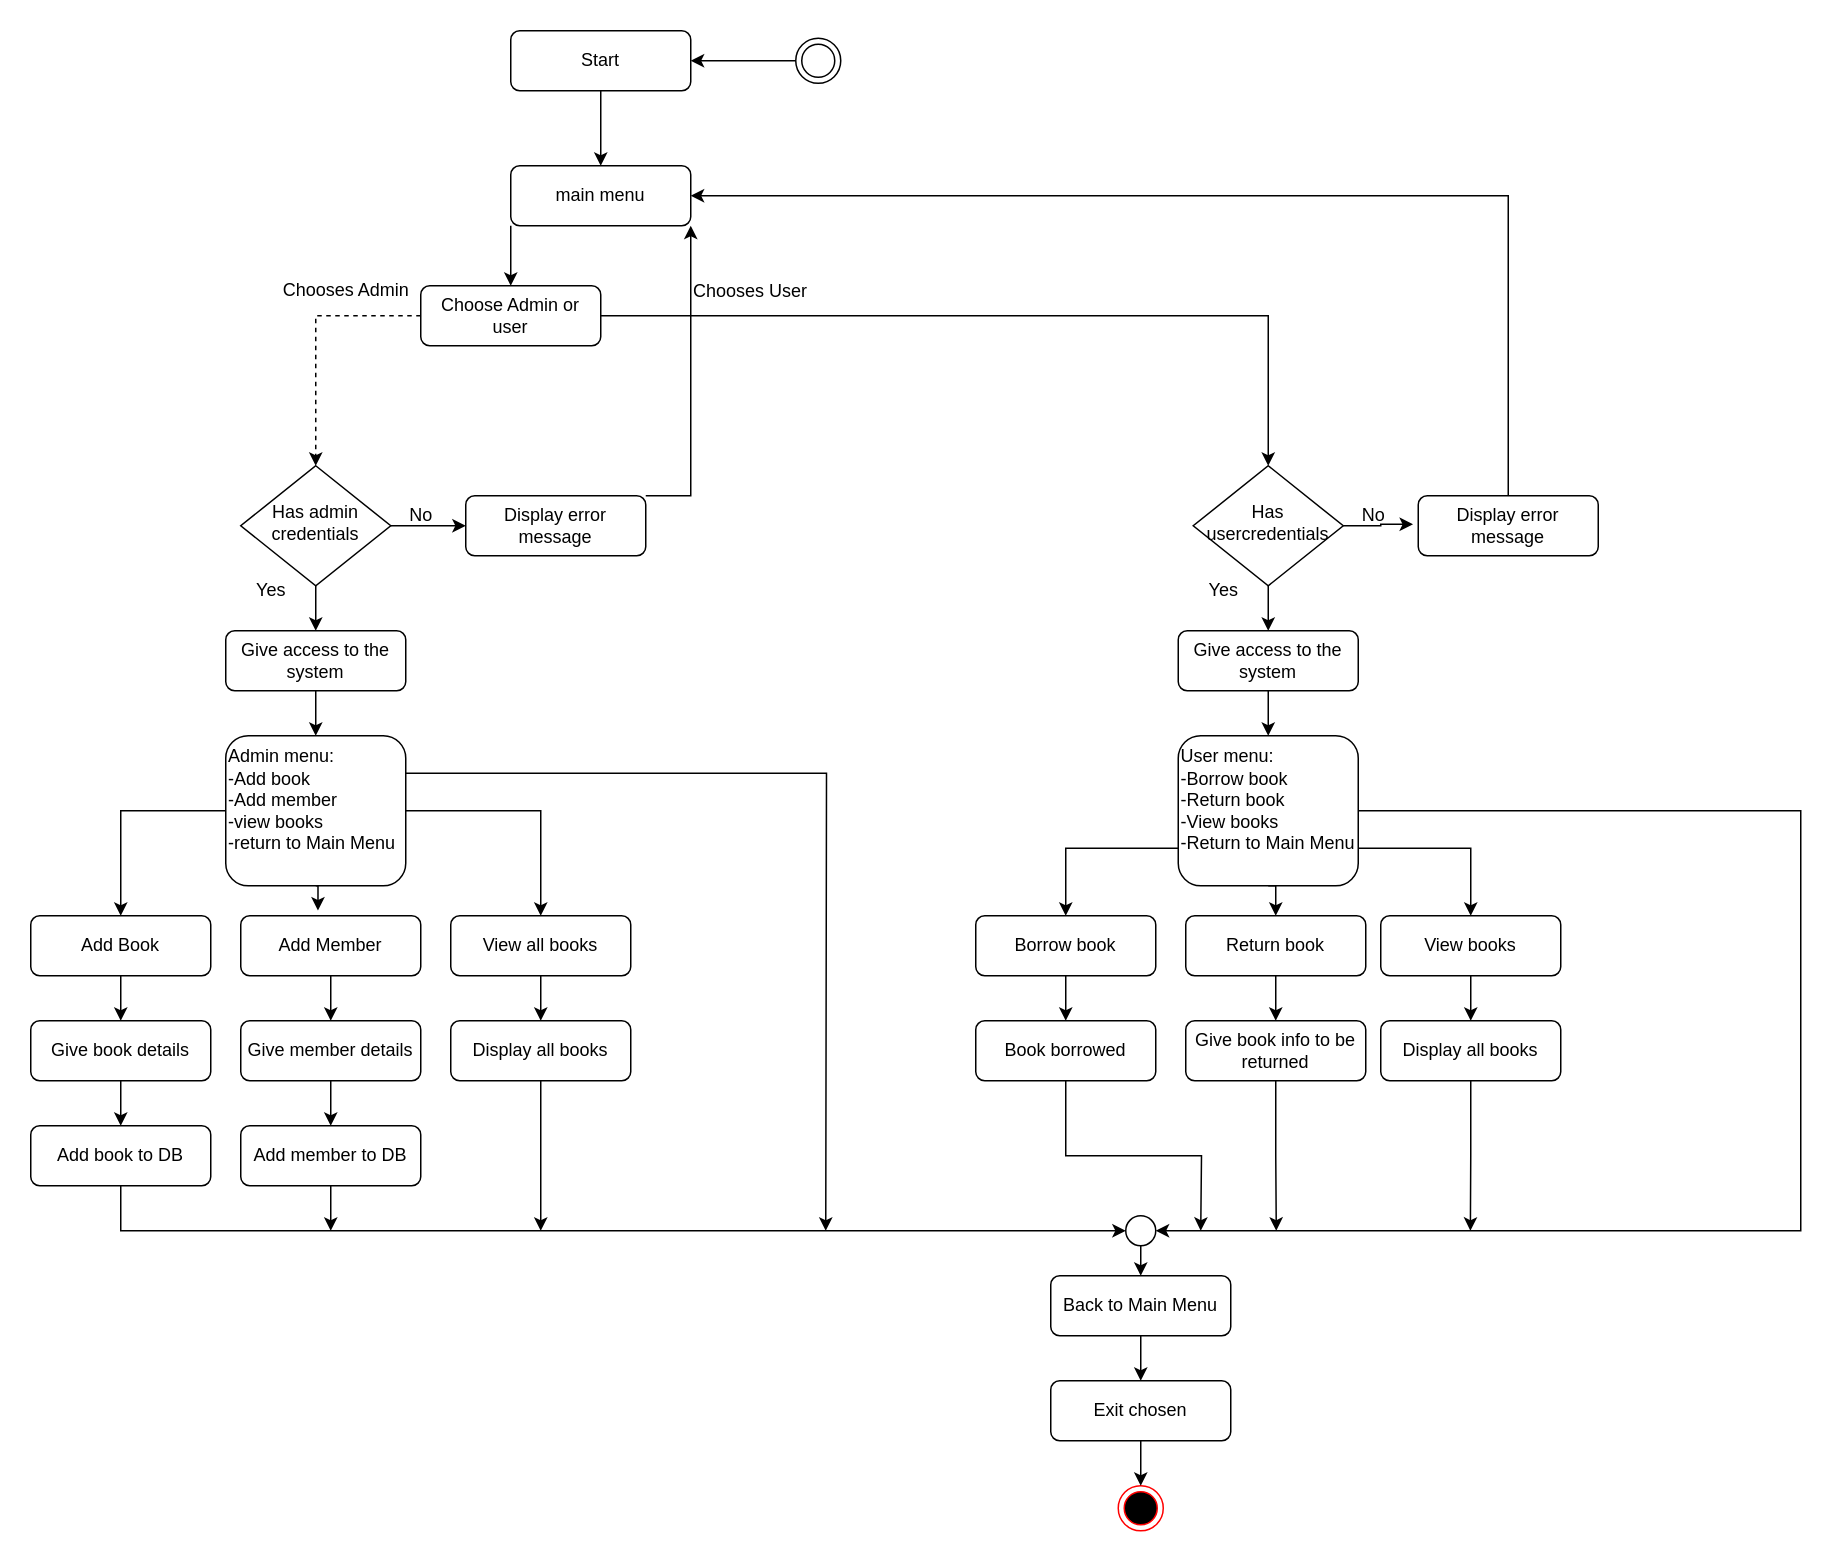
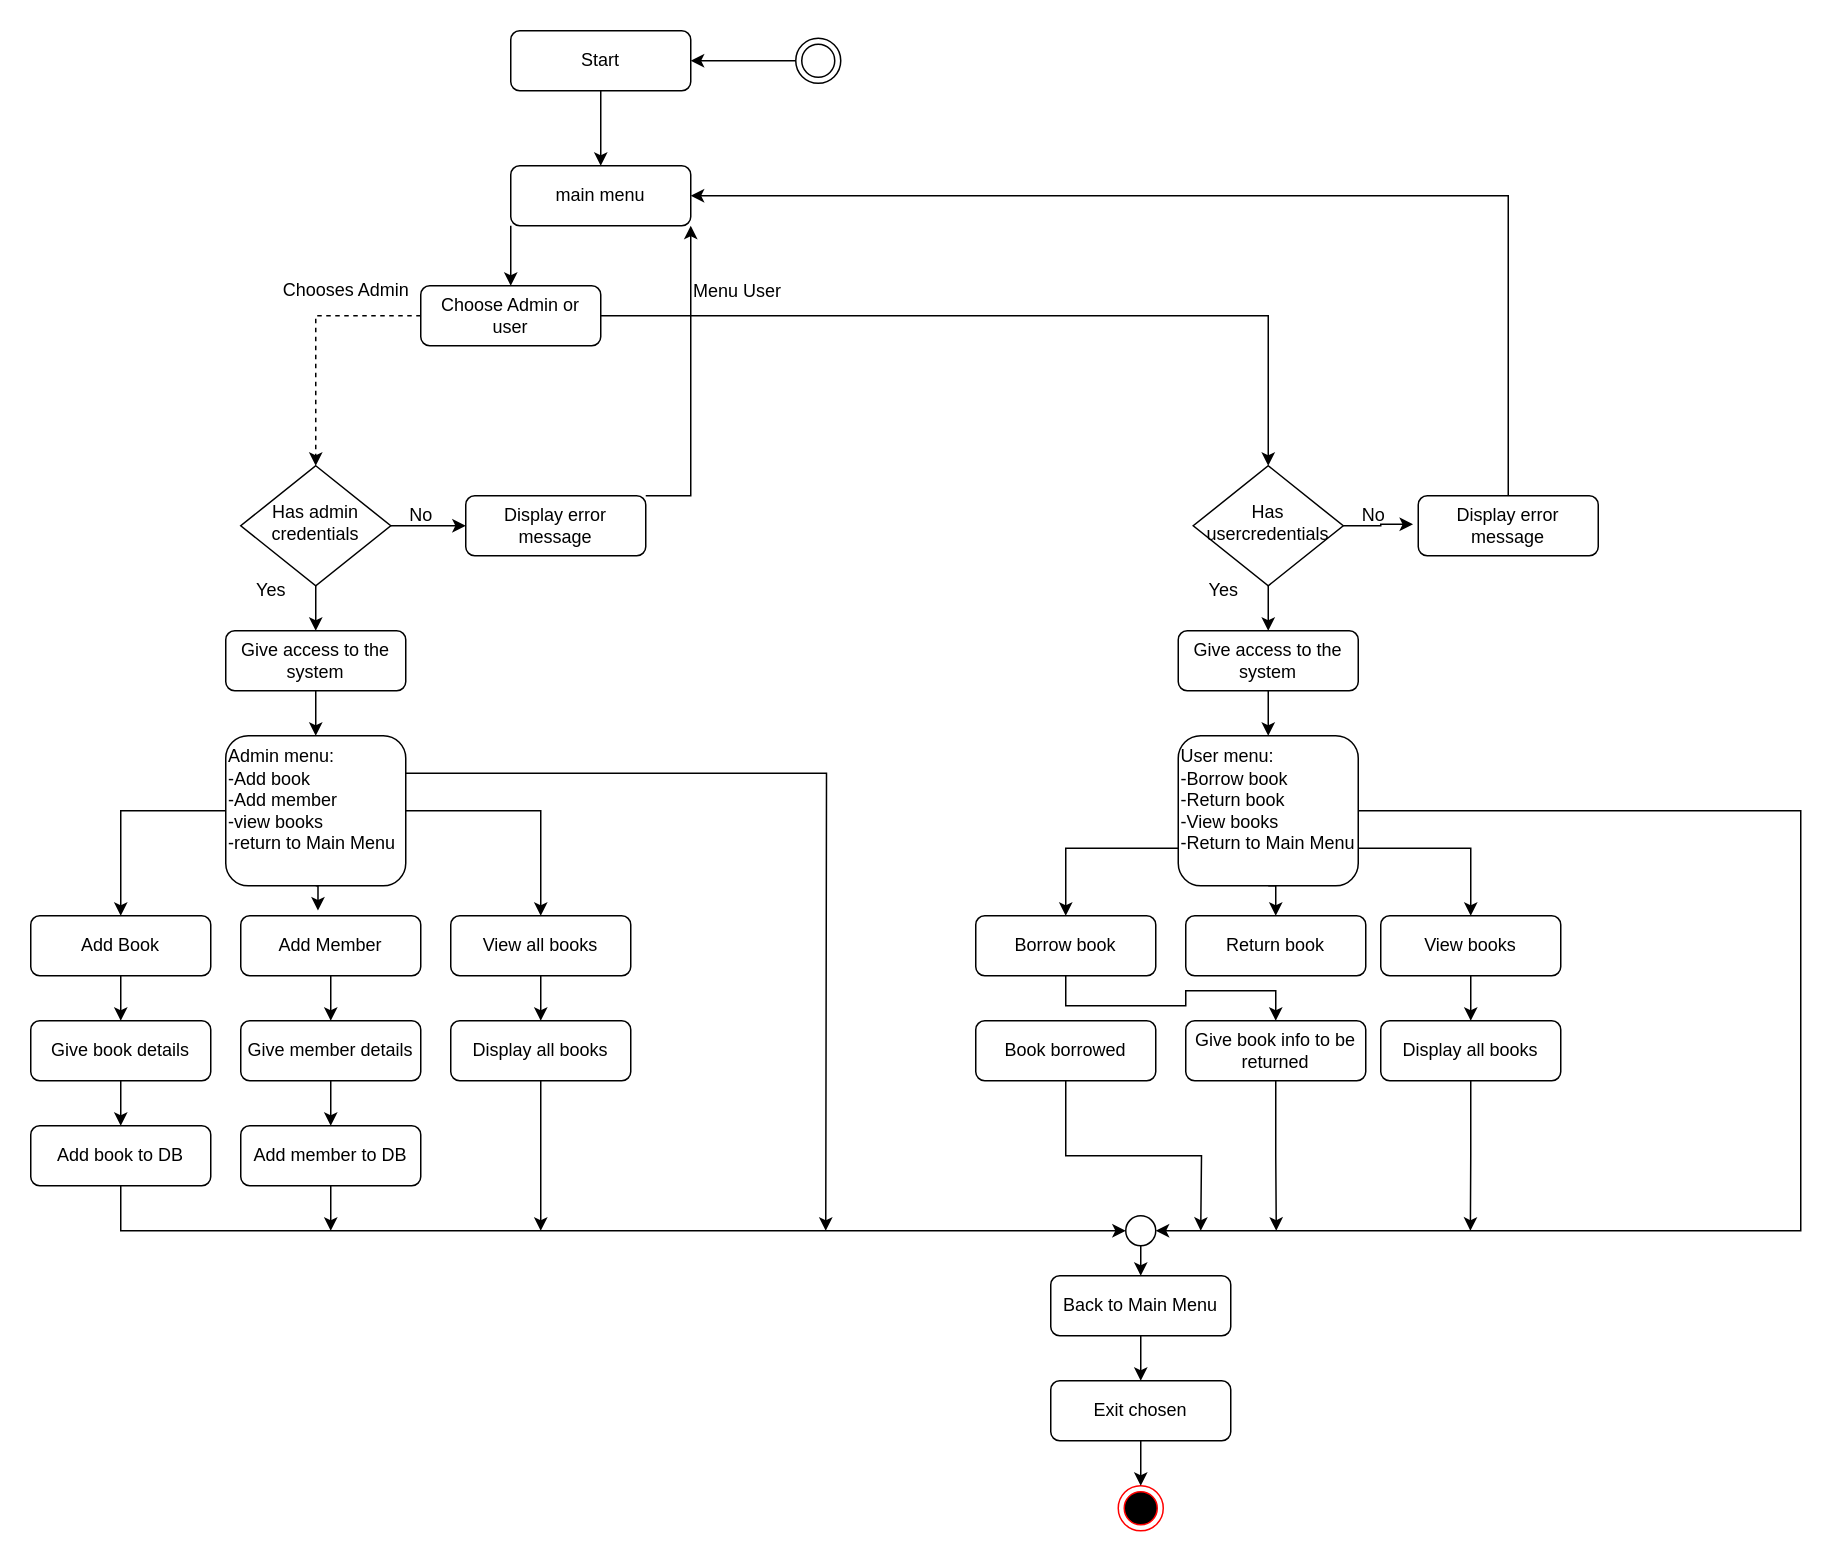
(752, 292) -> (737, 292)
(1276, 982) -> none
(1066, 1007) -> (1175, 1006)
